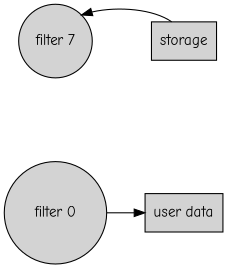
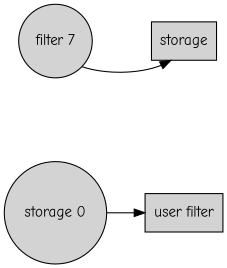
(133, 10) -> (122, 72)
(55, 213) -> (55, 213)
(184, 213) -> (184, 213)
